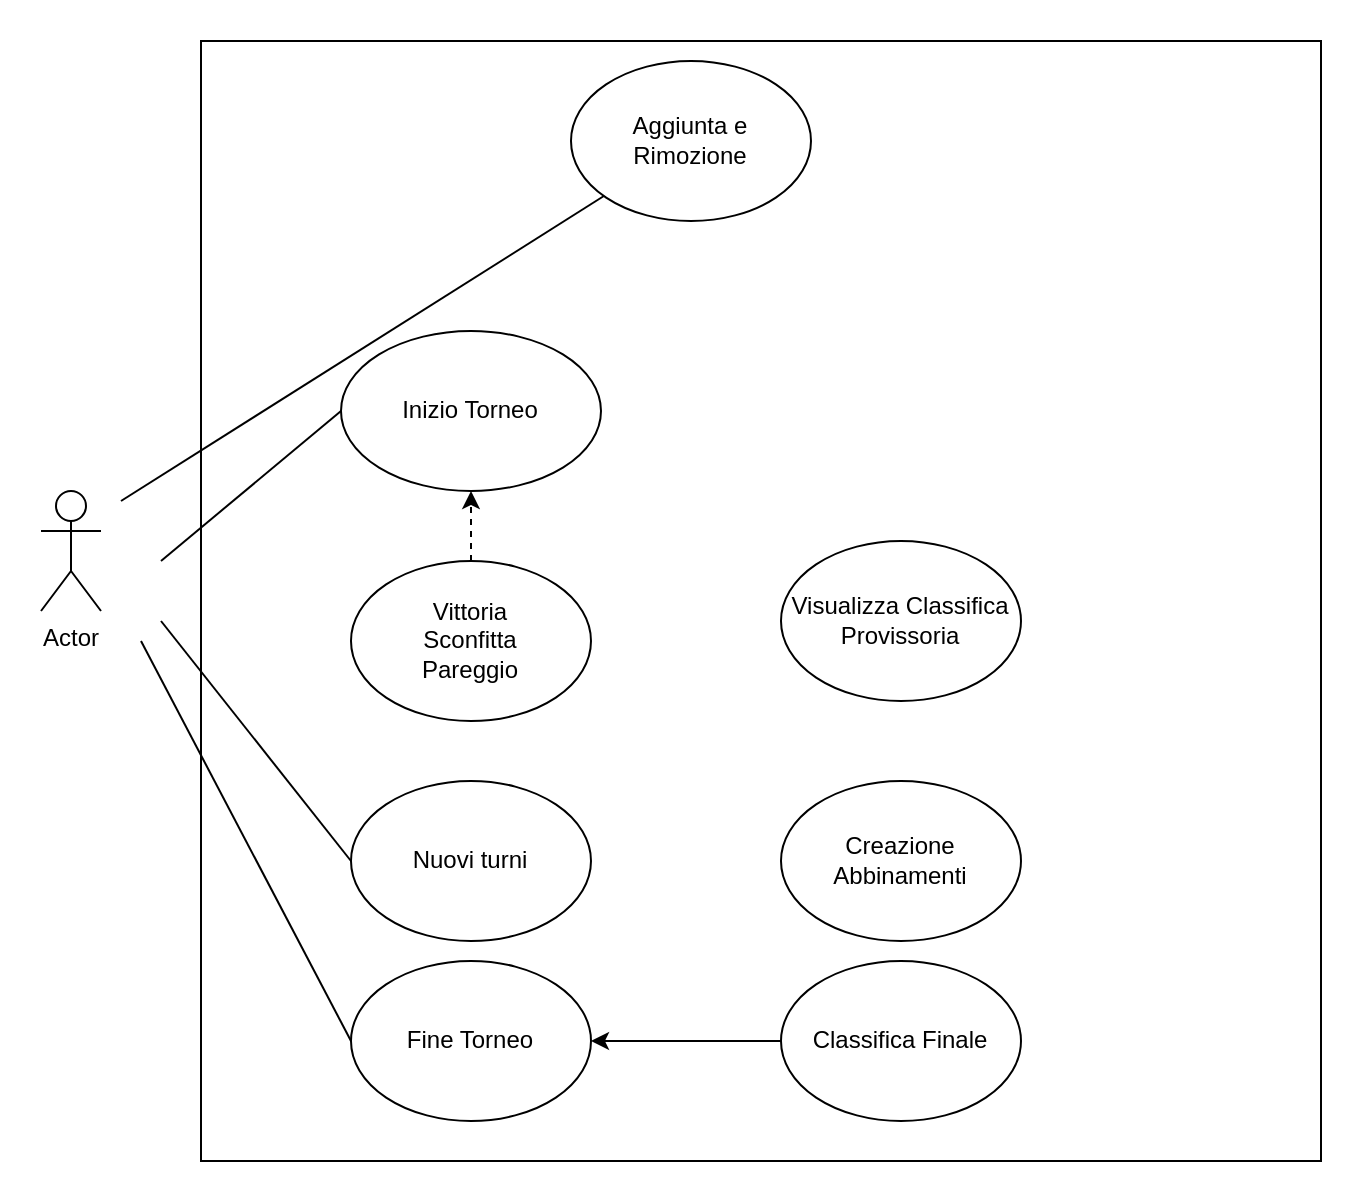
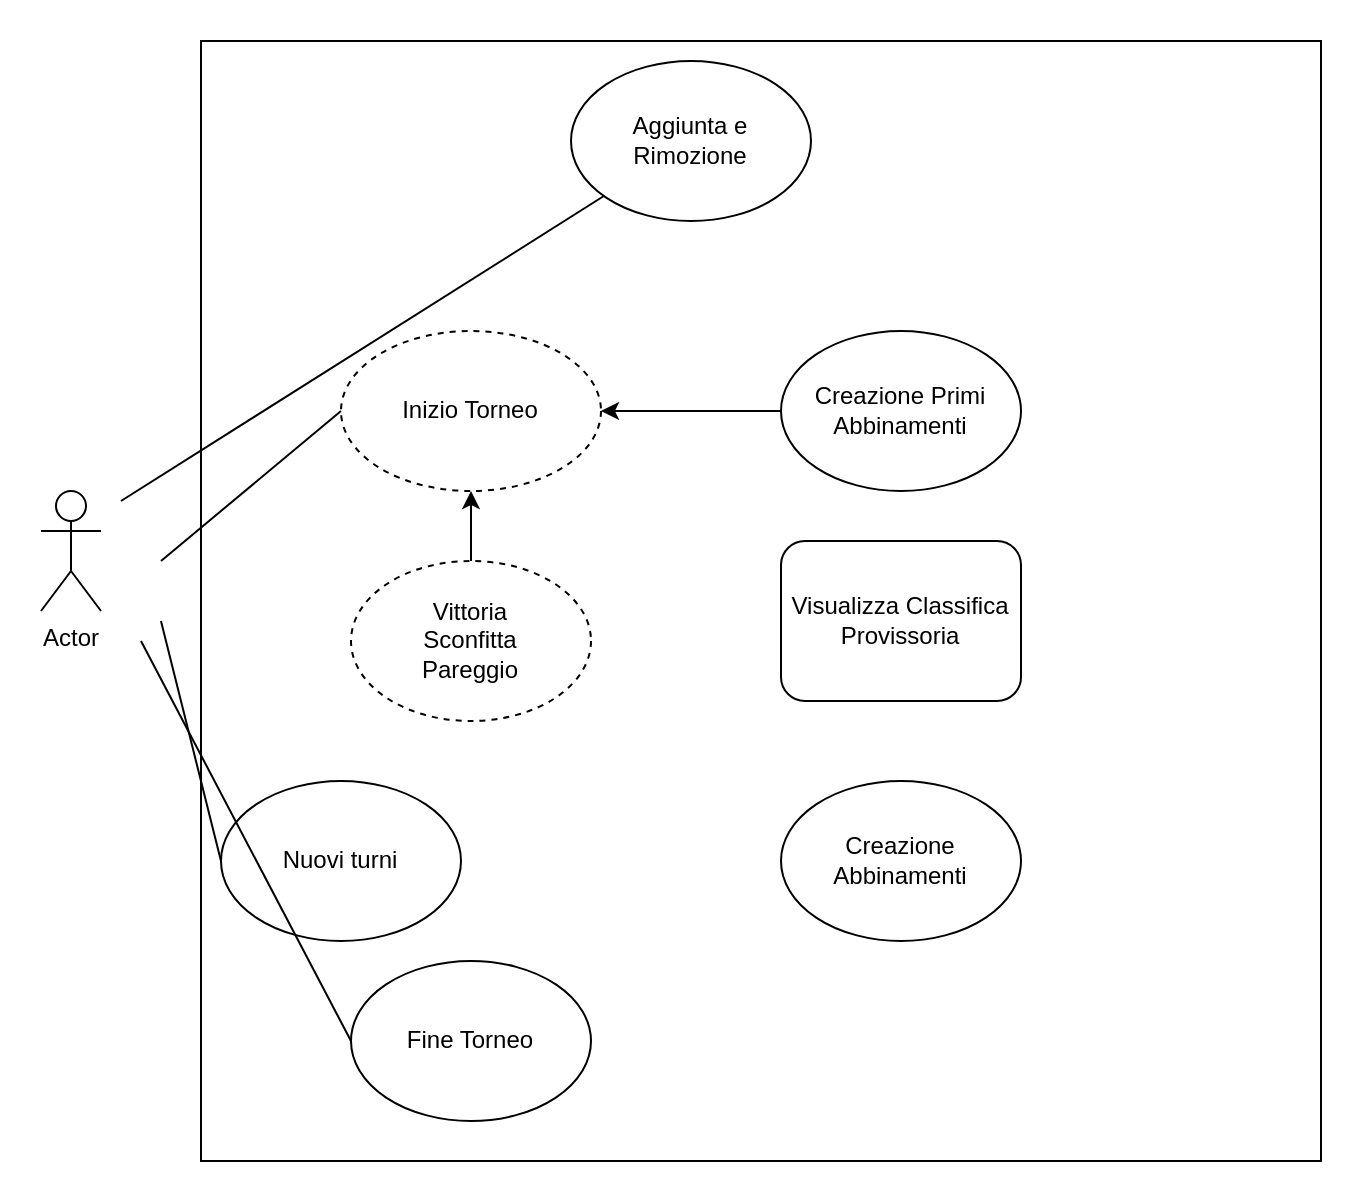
(471, 411) -> (471, 411)
none -> (698, 411)
none -> (901, 411)
(471, 532) -> (471, 532)
(901, 621) -> (901, 621)
(471, 641) -> (471, 641)
(471, 861) -> (341, 861)
(693, 1041) -> none
(901, 1041) -> none
